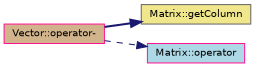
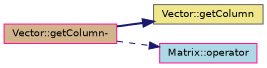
(196, 14) -> (208, 14)
(54, 34) -> (60, 34)
